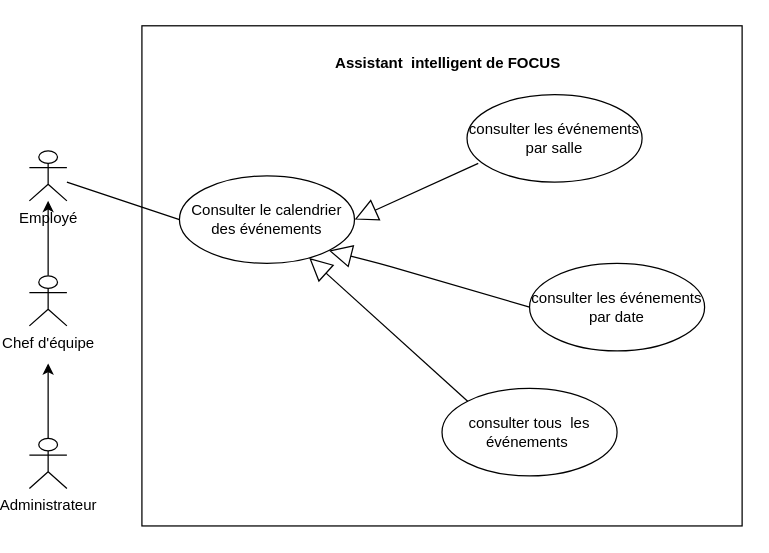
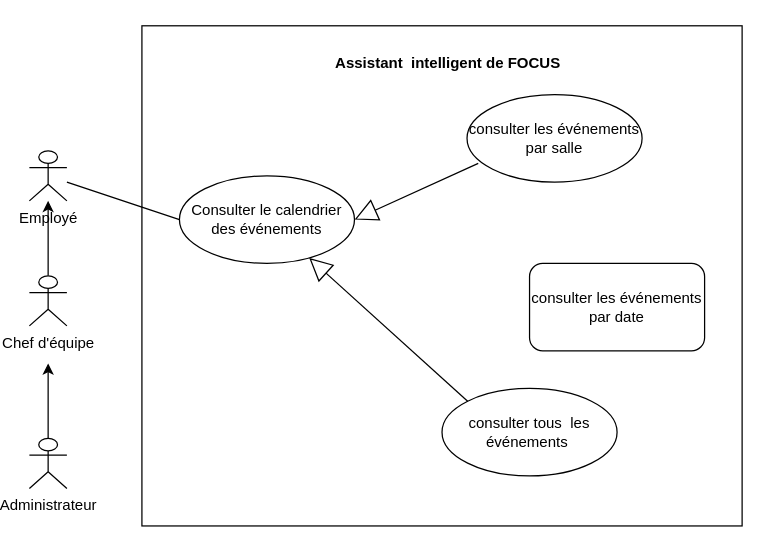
(443, 282) -> none
(617, 307) -> (617, 307)
